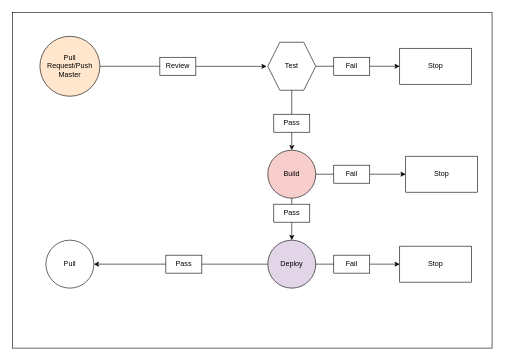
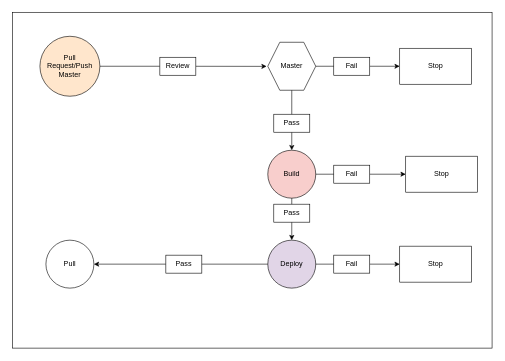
(292, 66) -> (292, 66)
